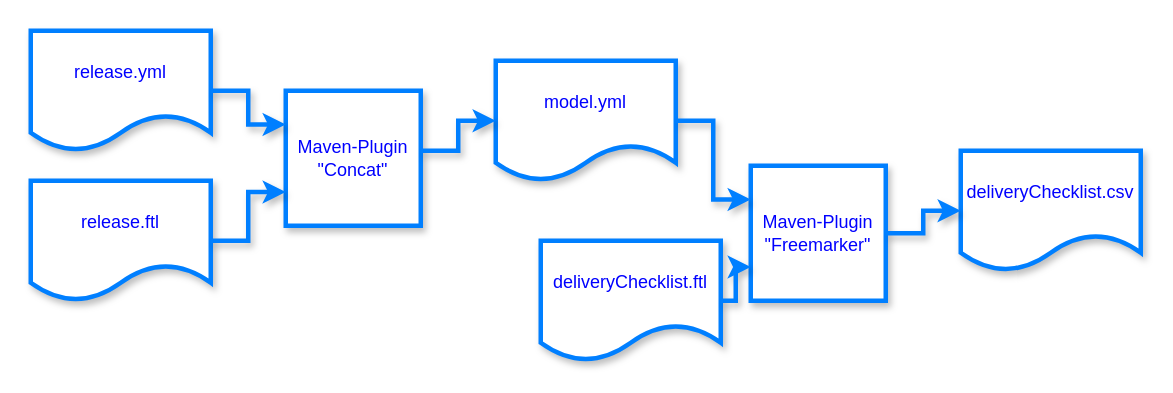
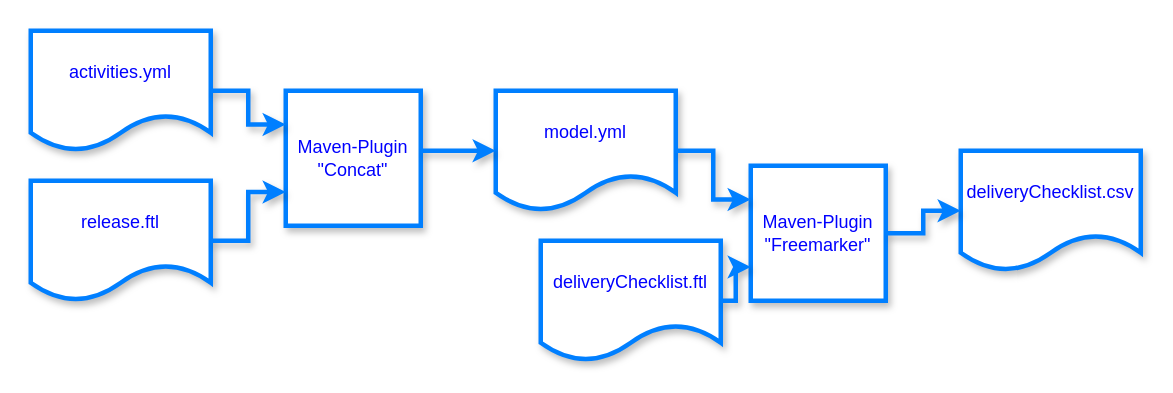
(121, 73) -> (121, 73)
(586, 121) -> (586, 151)
